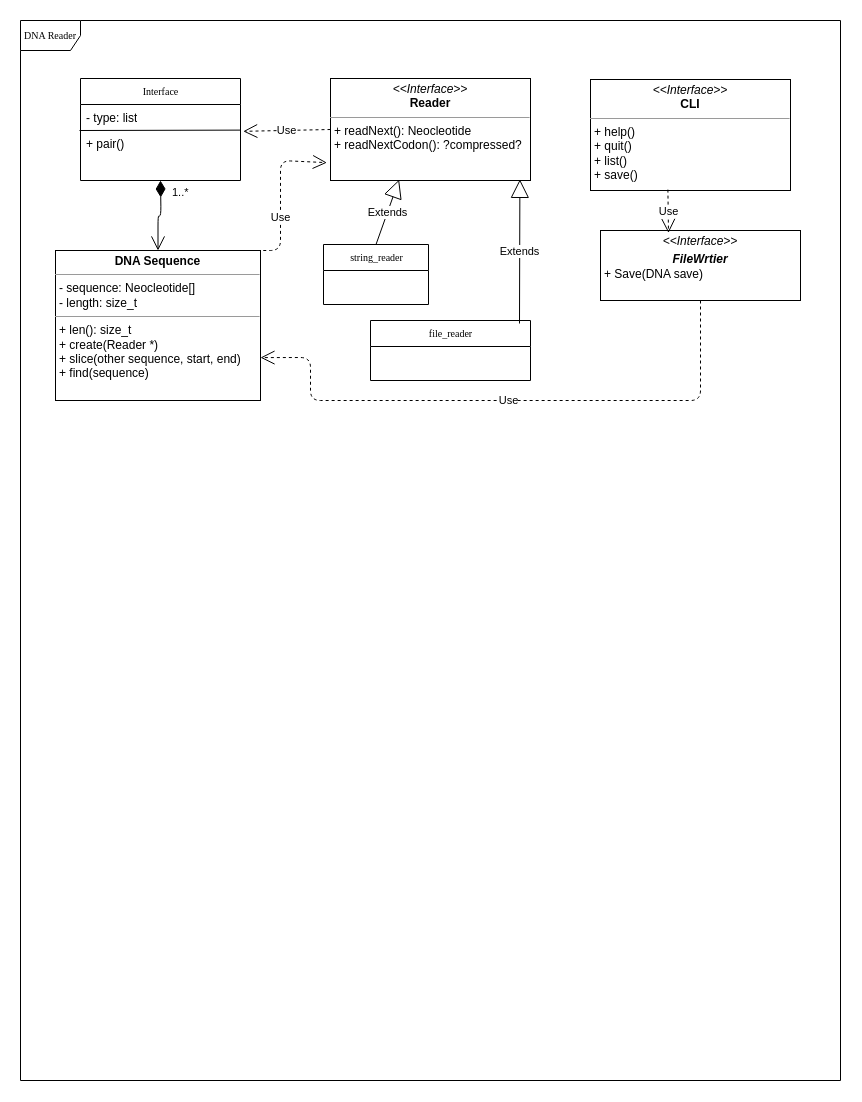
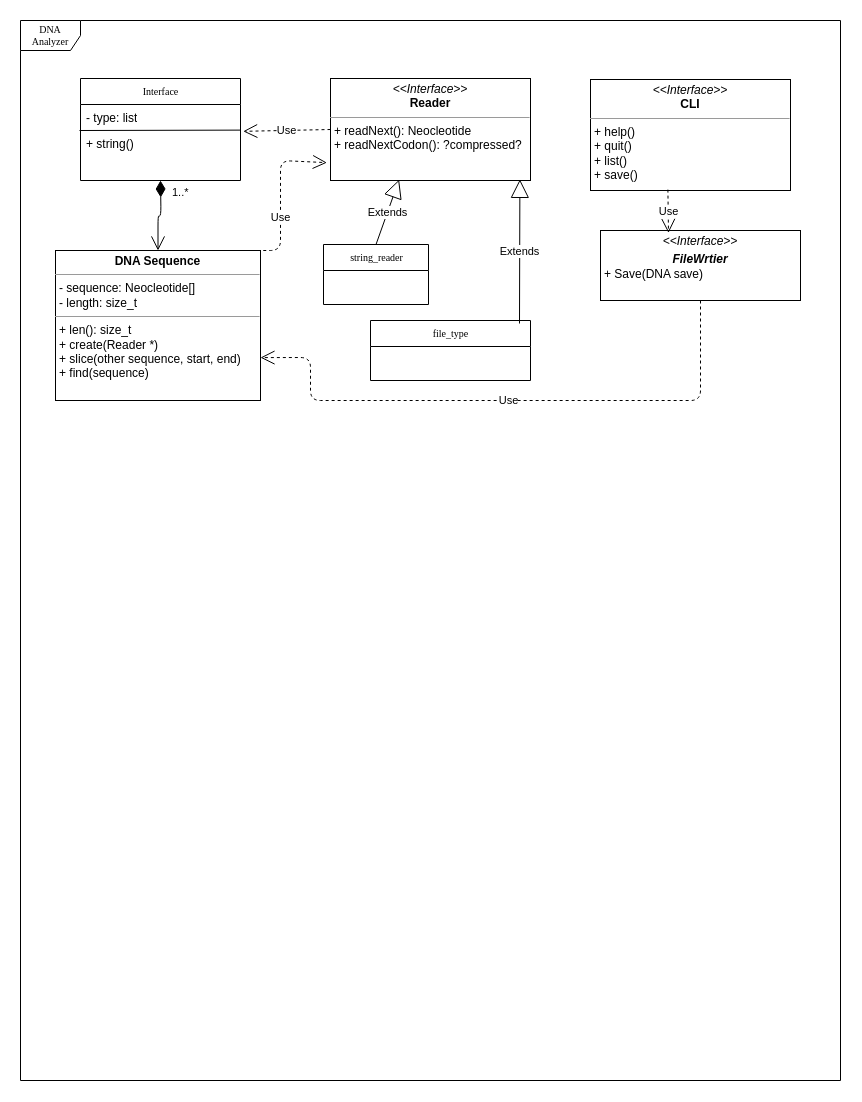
(51, 36) -> (51, 36)
(110, 145) -> (117, 145)
(451, 334) -> (451, 334)
